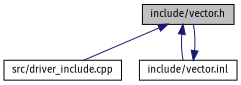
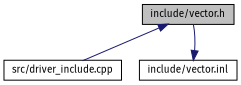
(182, 47) -> none
